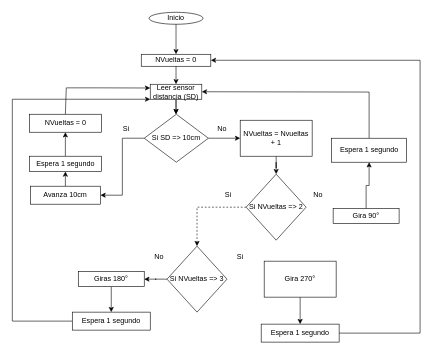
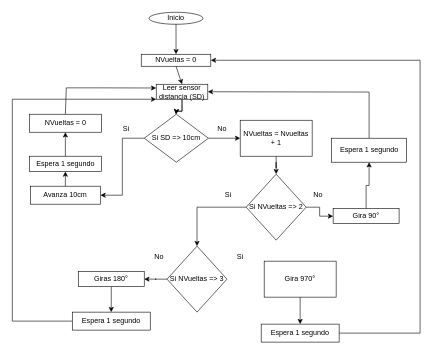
(176, 92) -> (182, 92)
(204, 207) -> (204, 207)
none -> (320, 214)
(300, 279) -> (300, 279)
